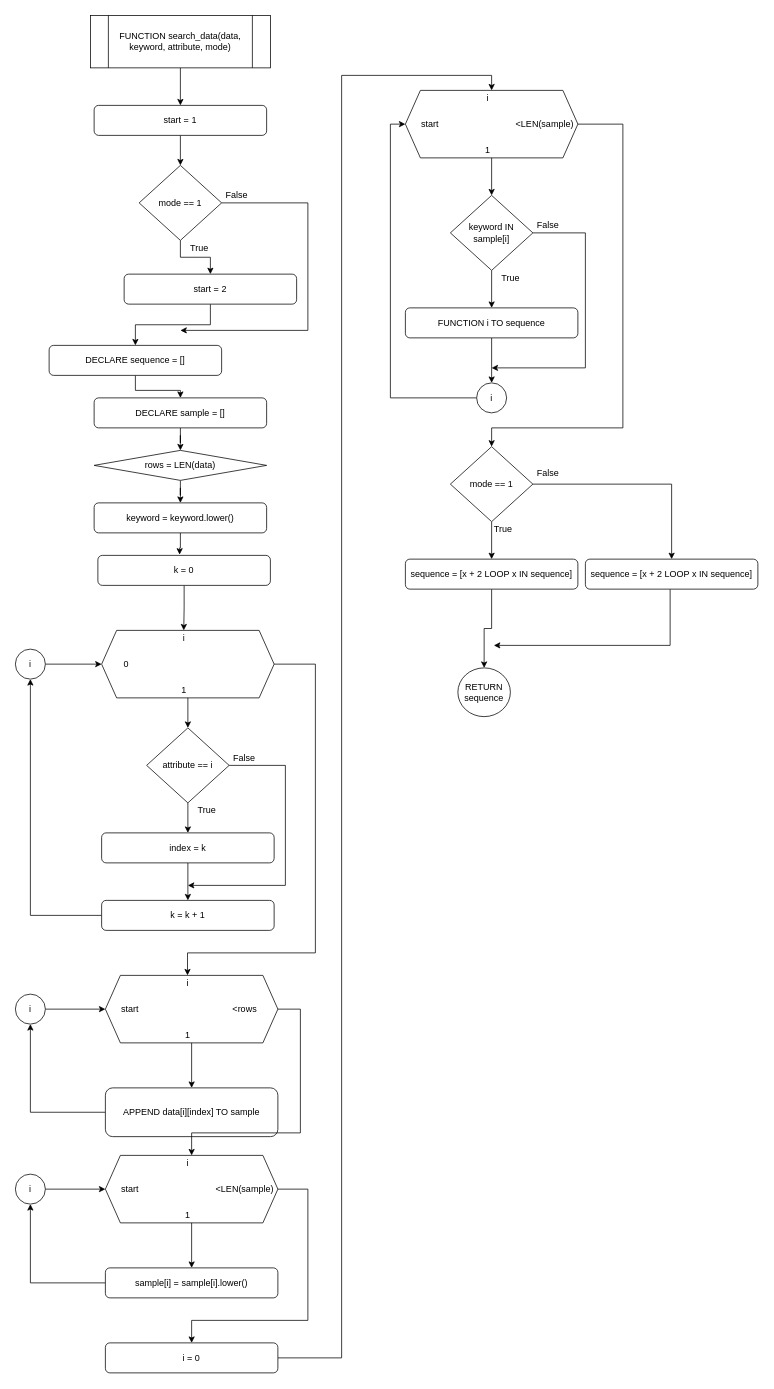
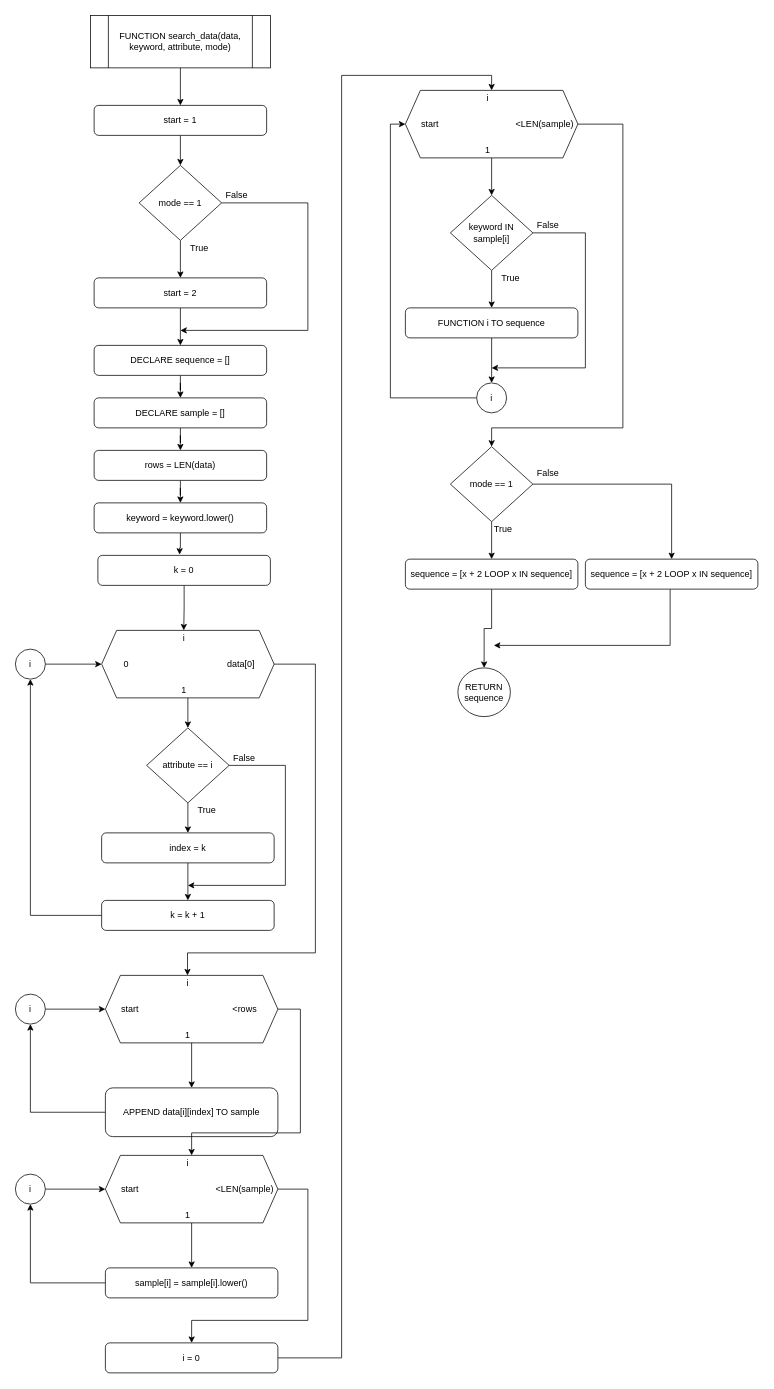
(210, 289) -> (180, 293)
(135, 360) -> (180, 360)
(180, 465) -> (180, 465)
none -> (241, 664)
